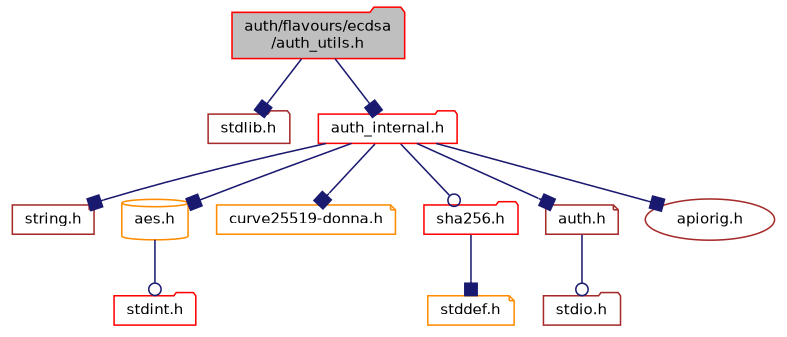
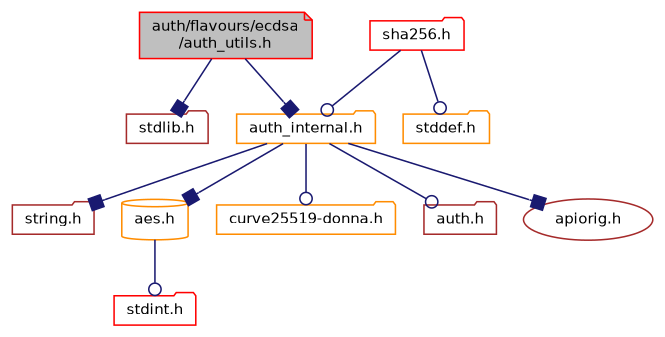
(318, 35) -> (226, 35)
(388, 129) -> (306, 129)
(352, 169) -> (306, 168)
(425, 170) -> (366, 78)
(478, 171) -> (378, 171)
(53, 220) -> (53, 220)
(306, 220) -> (306, 220)
(582, 220) -> (460, 220)
(471, 257) -> (430, 76)
(471, 310) -> (446, 129)
(582, 310) -> none
